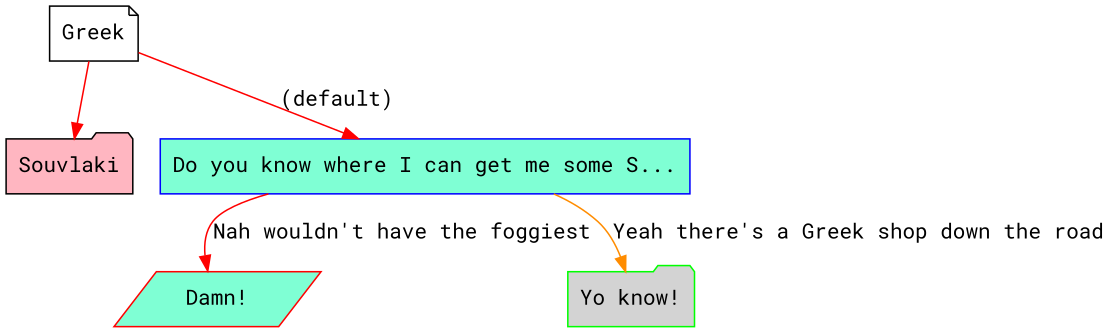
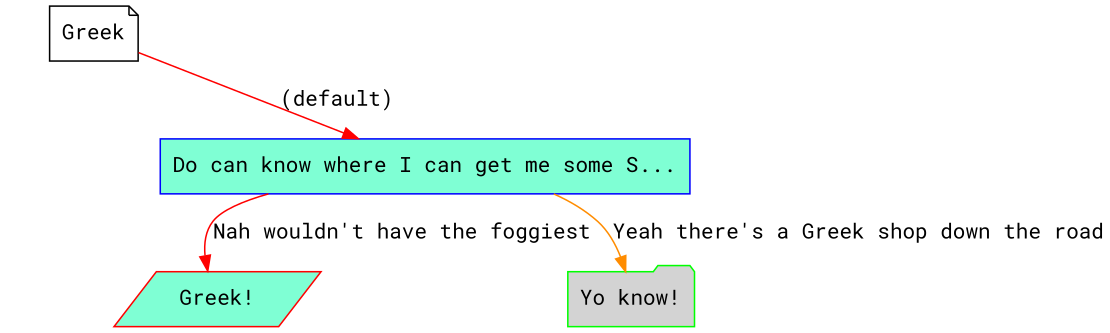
(69, 166) -> none
(425, 166) -> (425, 166)
(218, 299) -> (218, 299)
